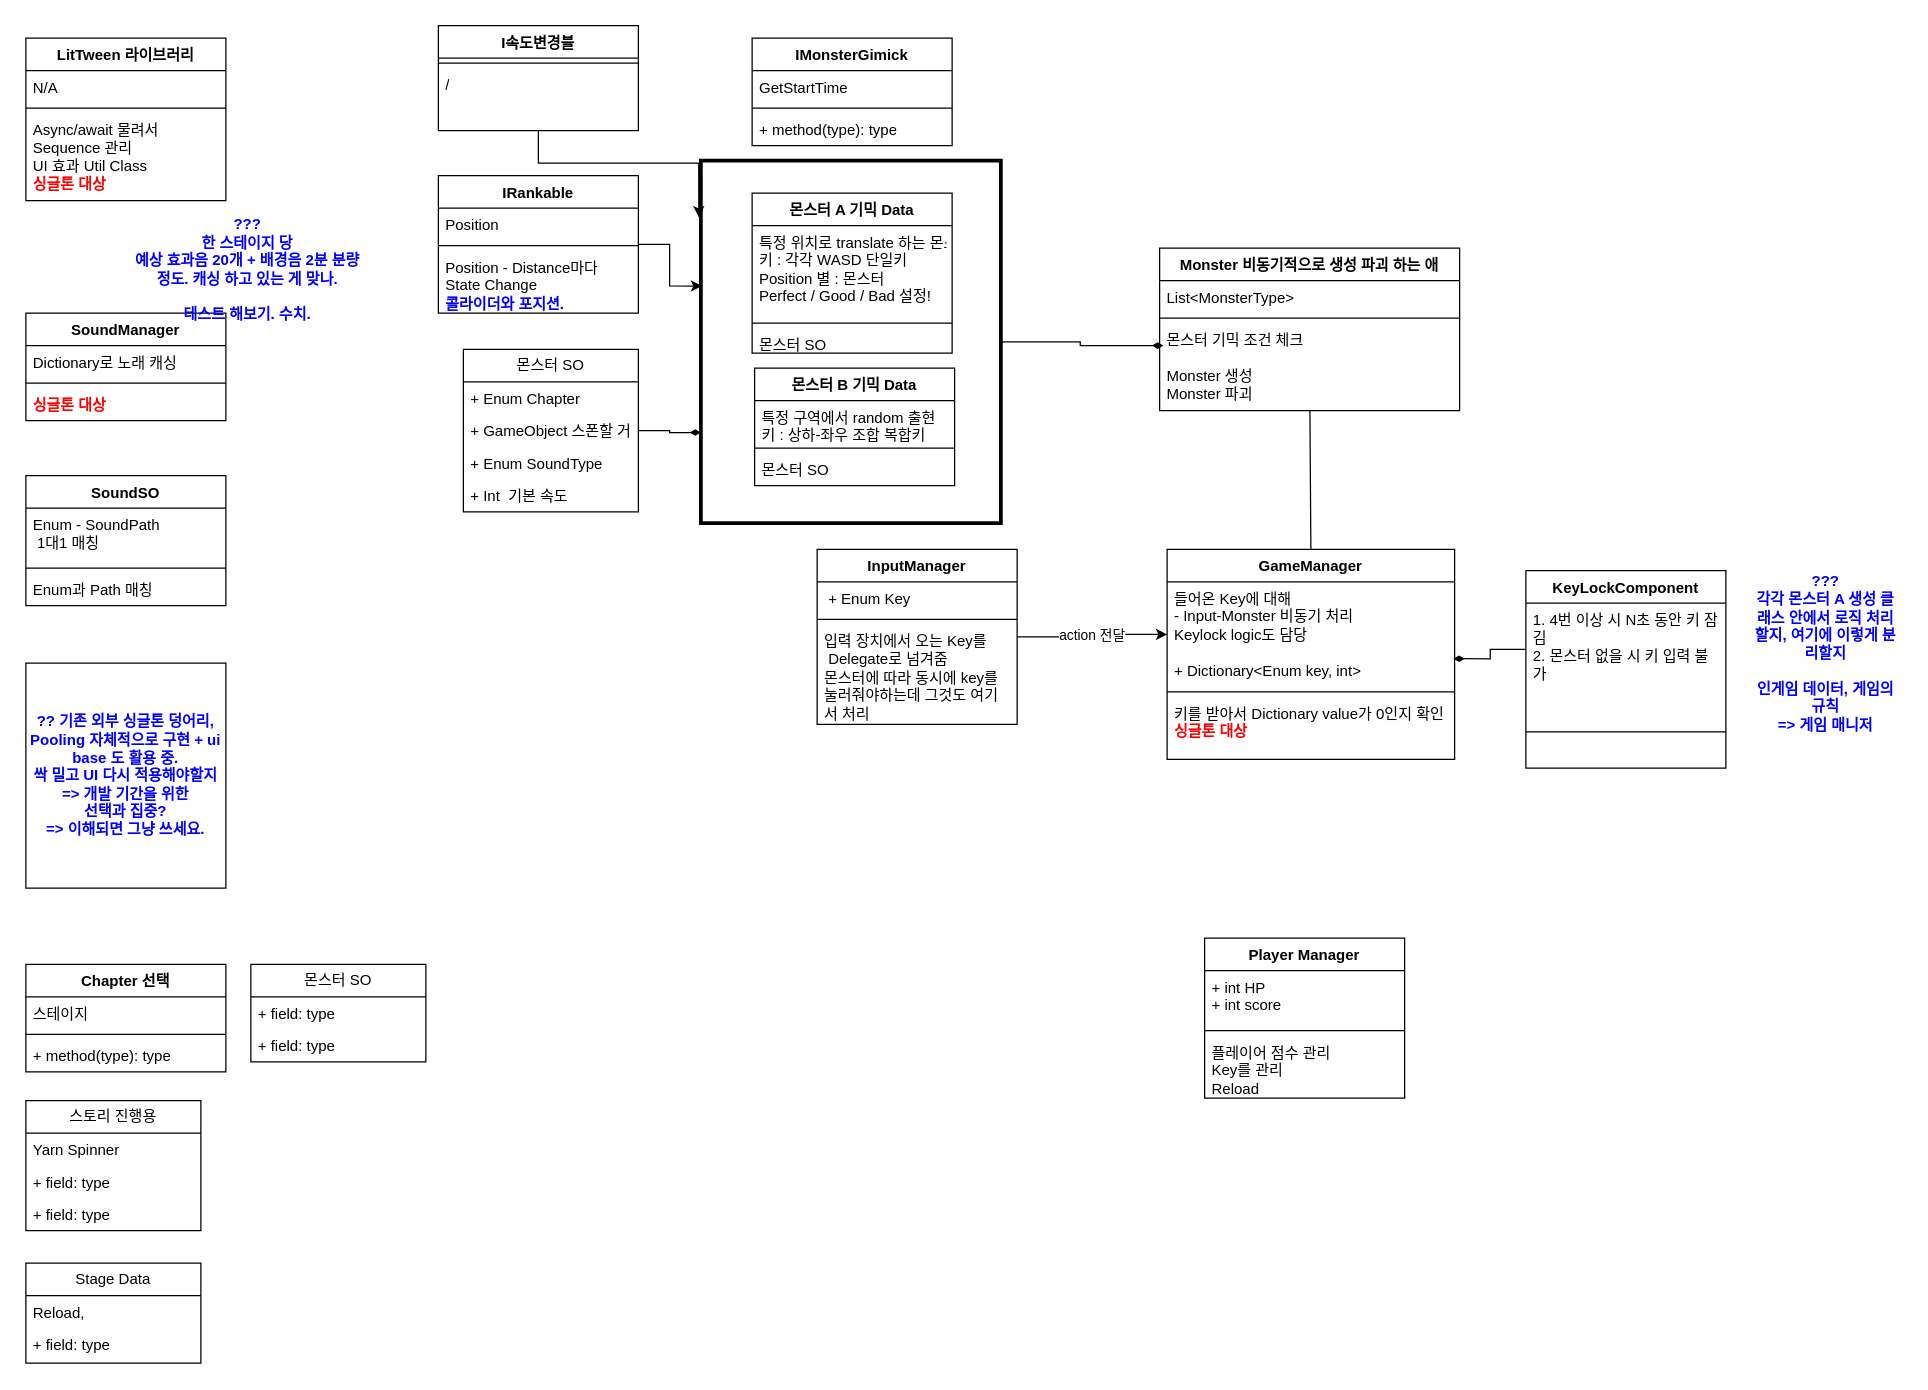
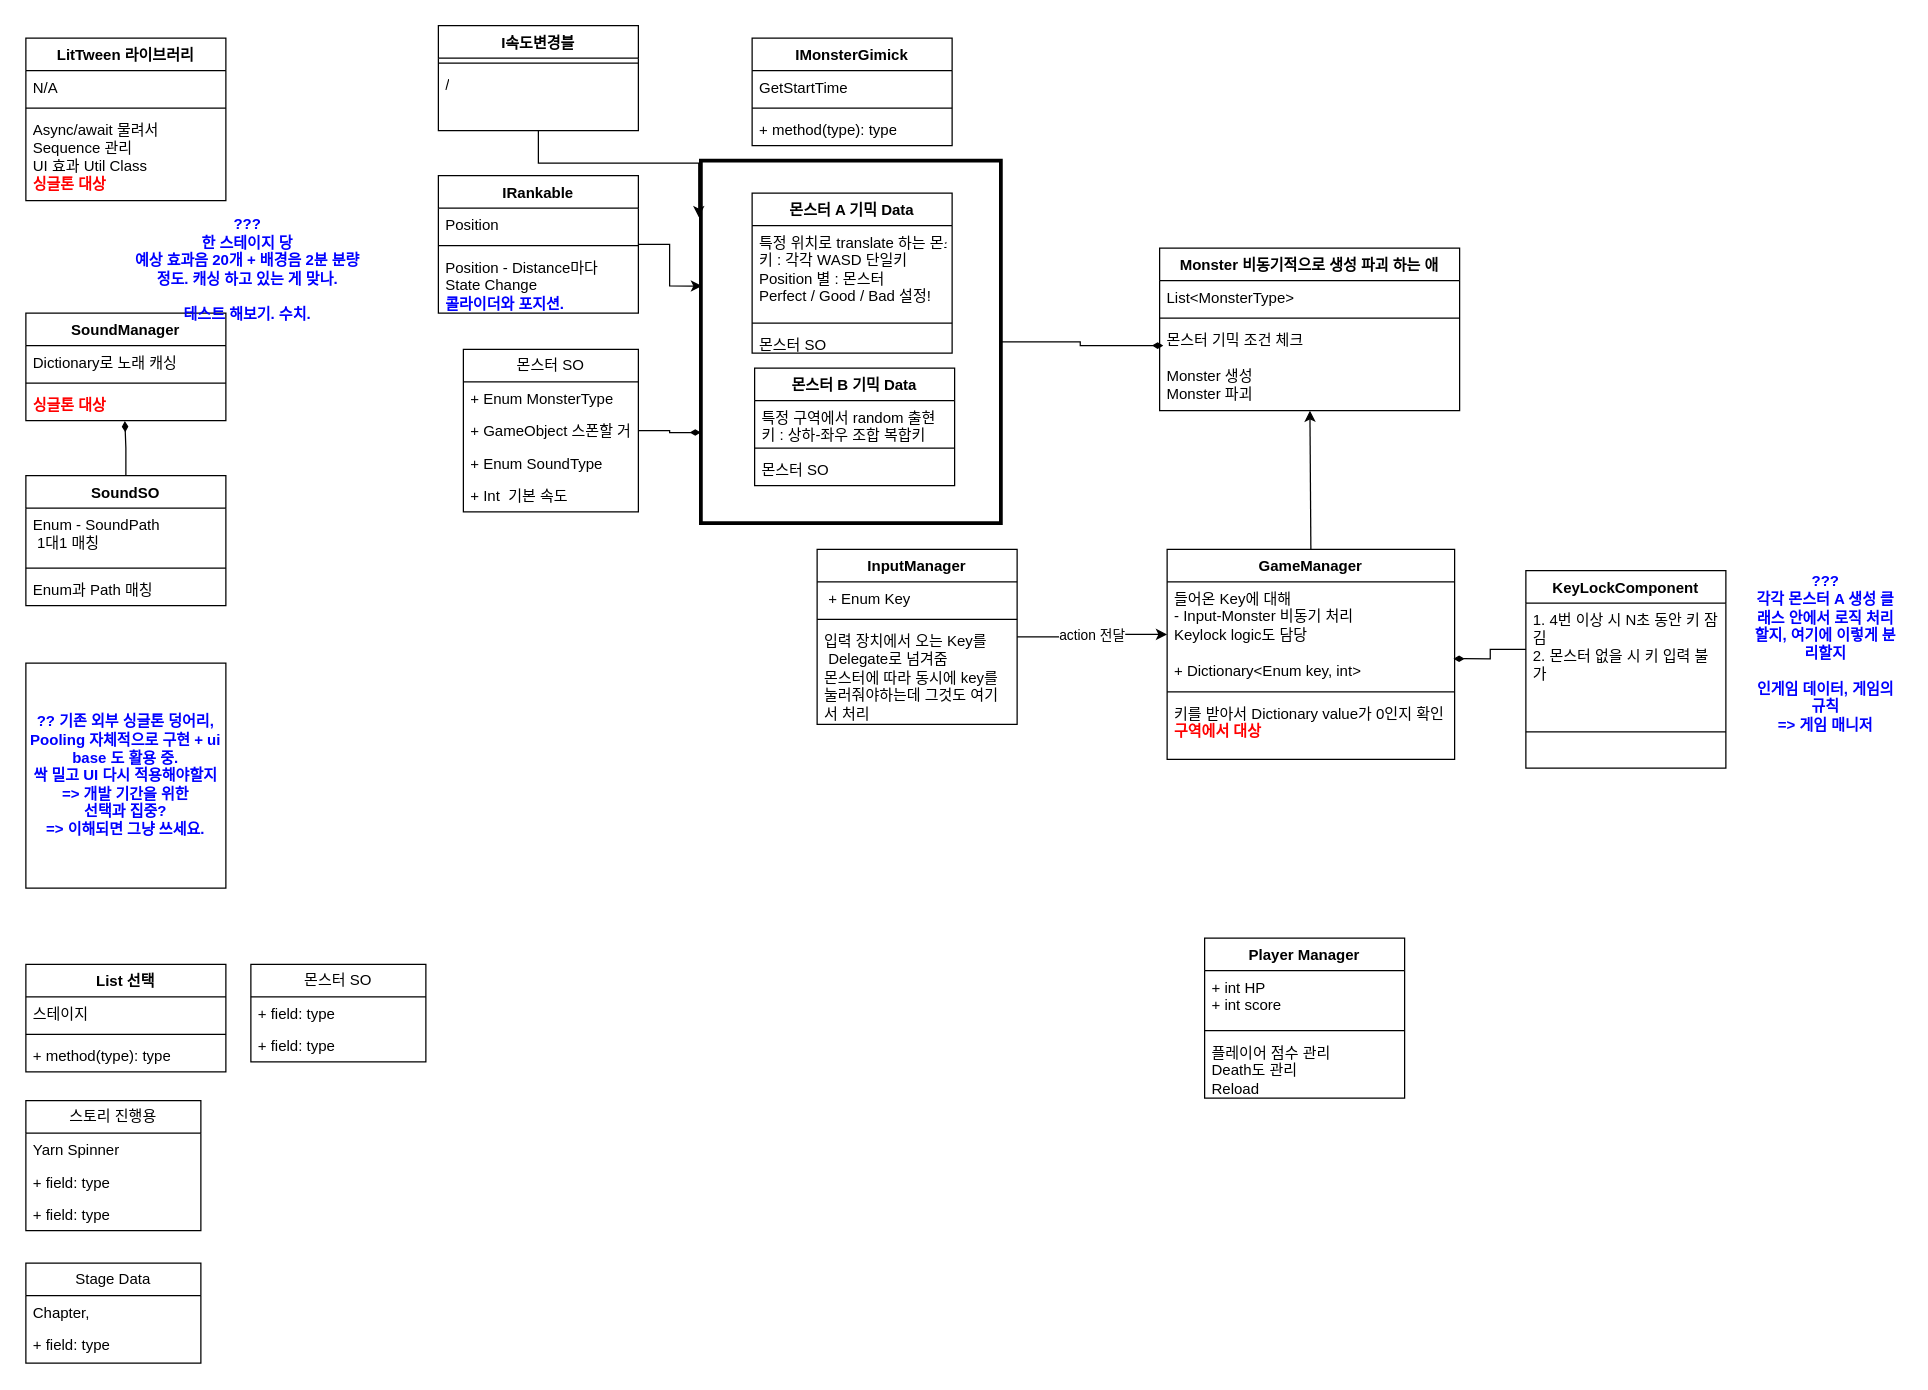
(526, 400) -> (542, 400)
(1310, 418) -> (1310, 421)
none -> (126, 453)
(1312, 733) -> (1312, 733)
(126, 982) -> (126, 982)
(1276, 1071) -> (1276, 1071)
(59, 1313) -> (65, 1313)
